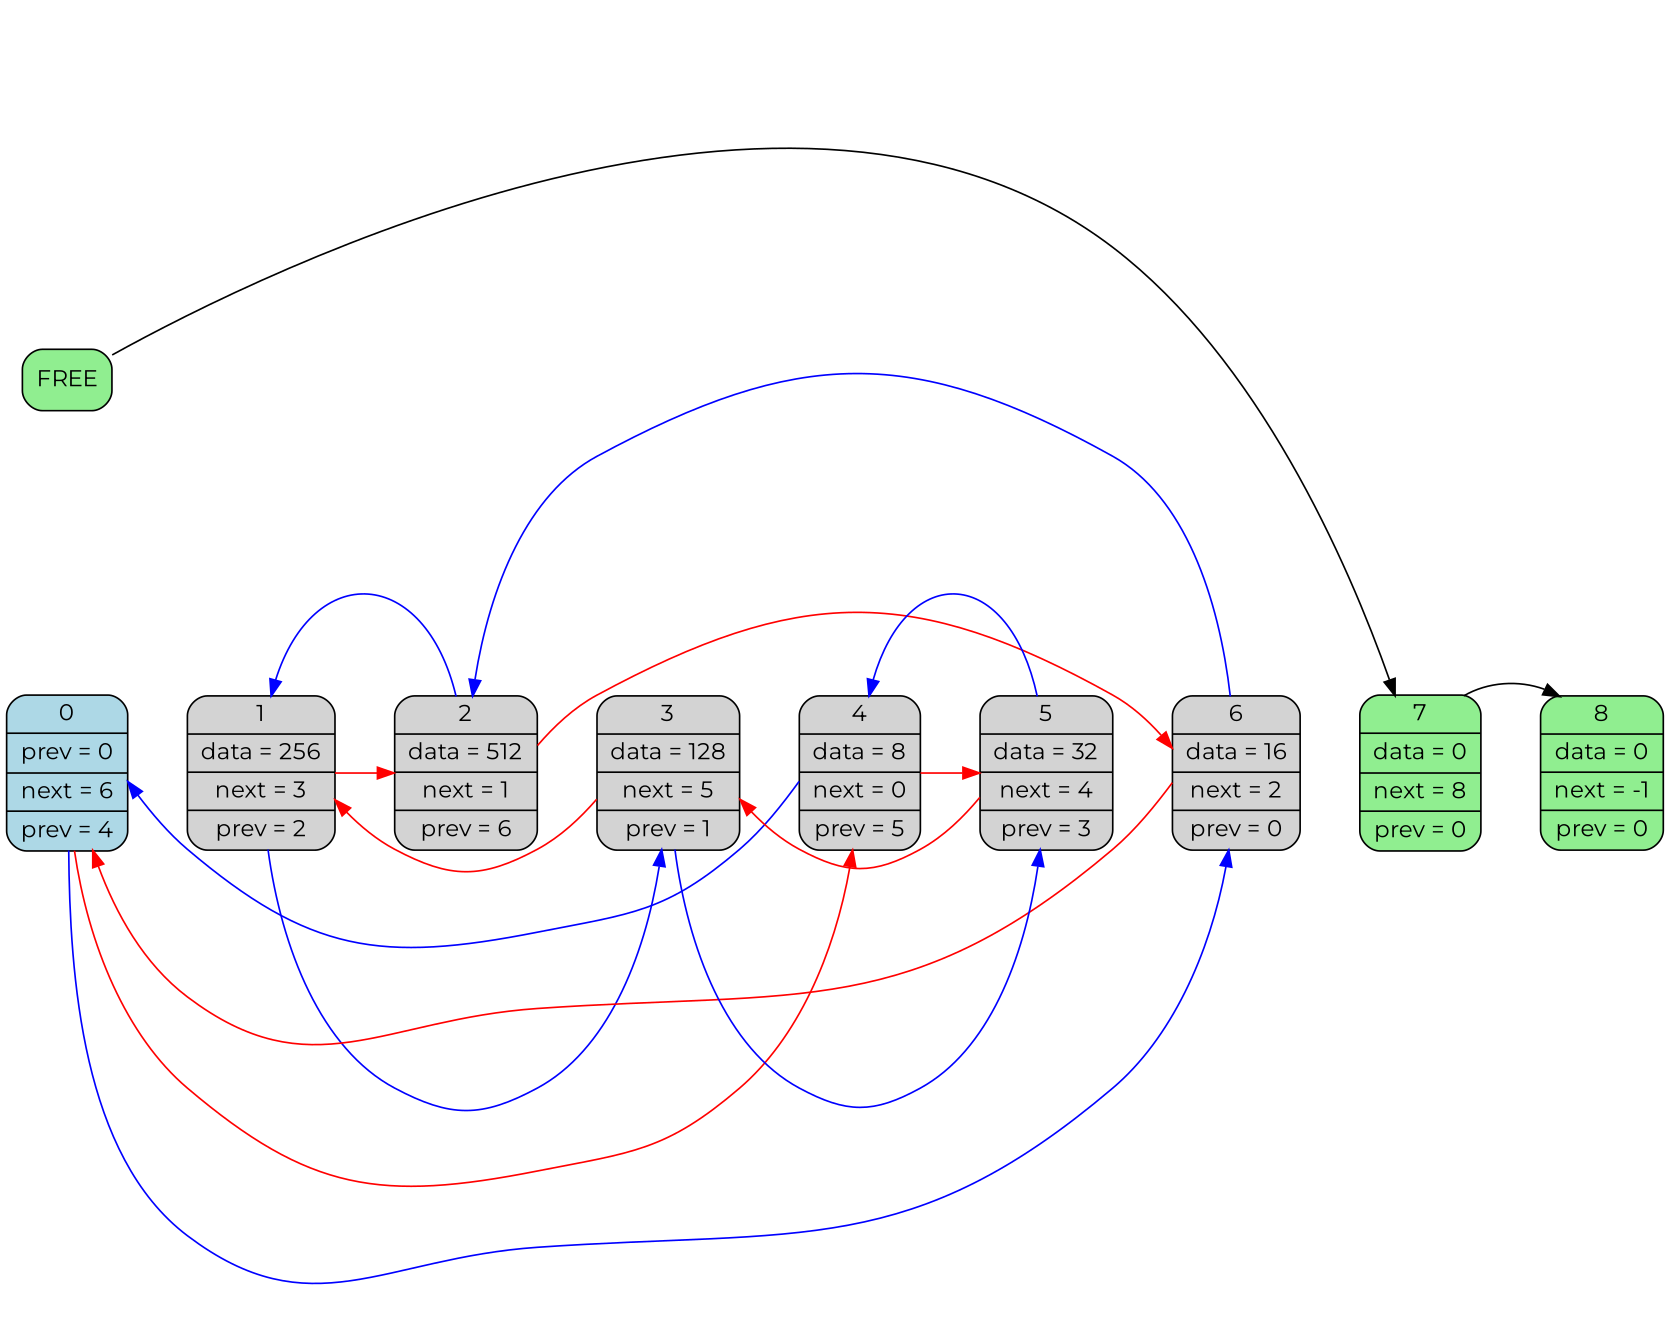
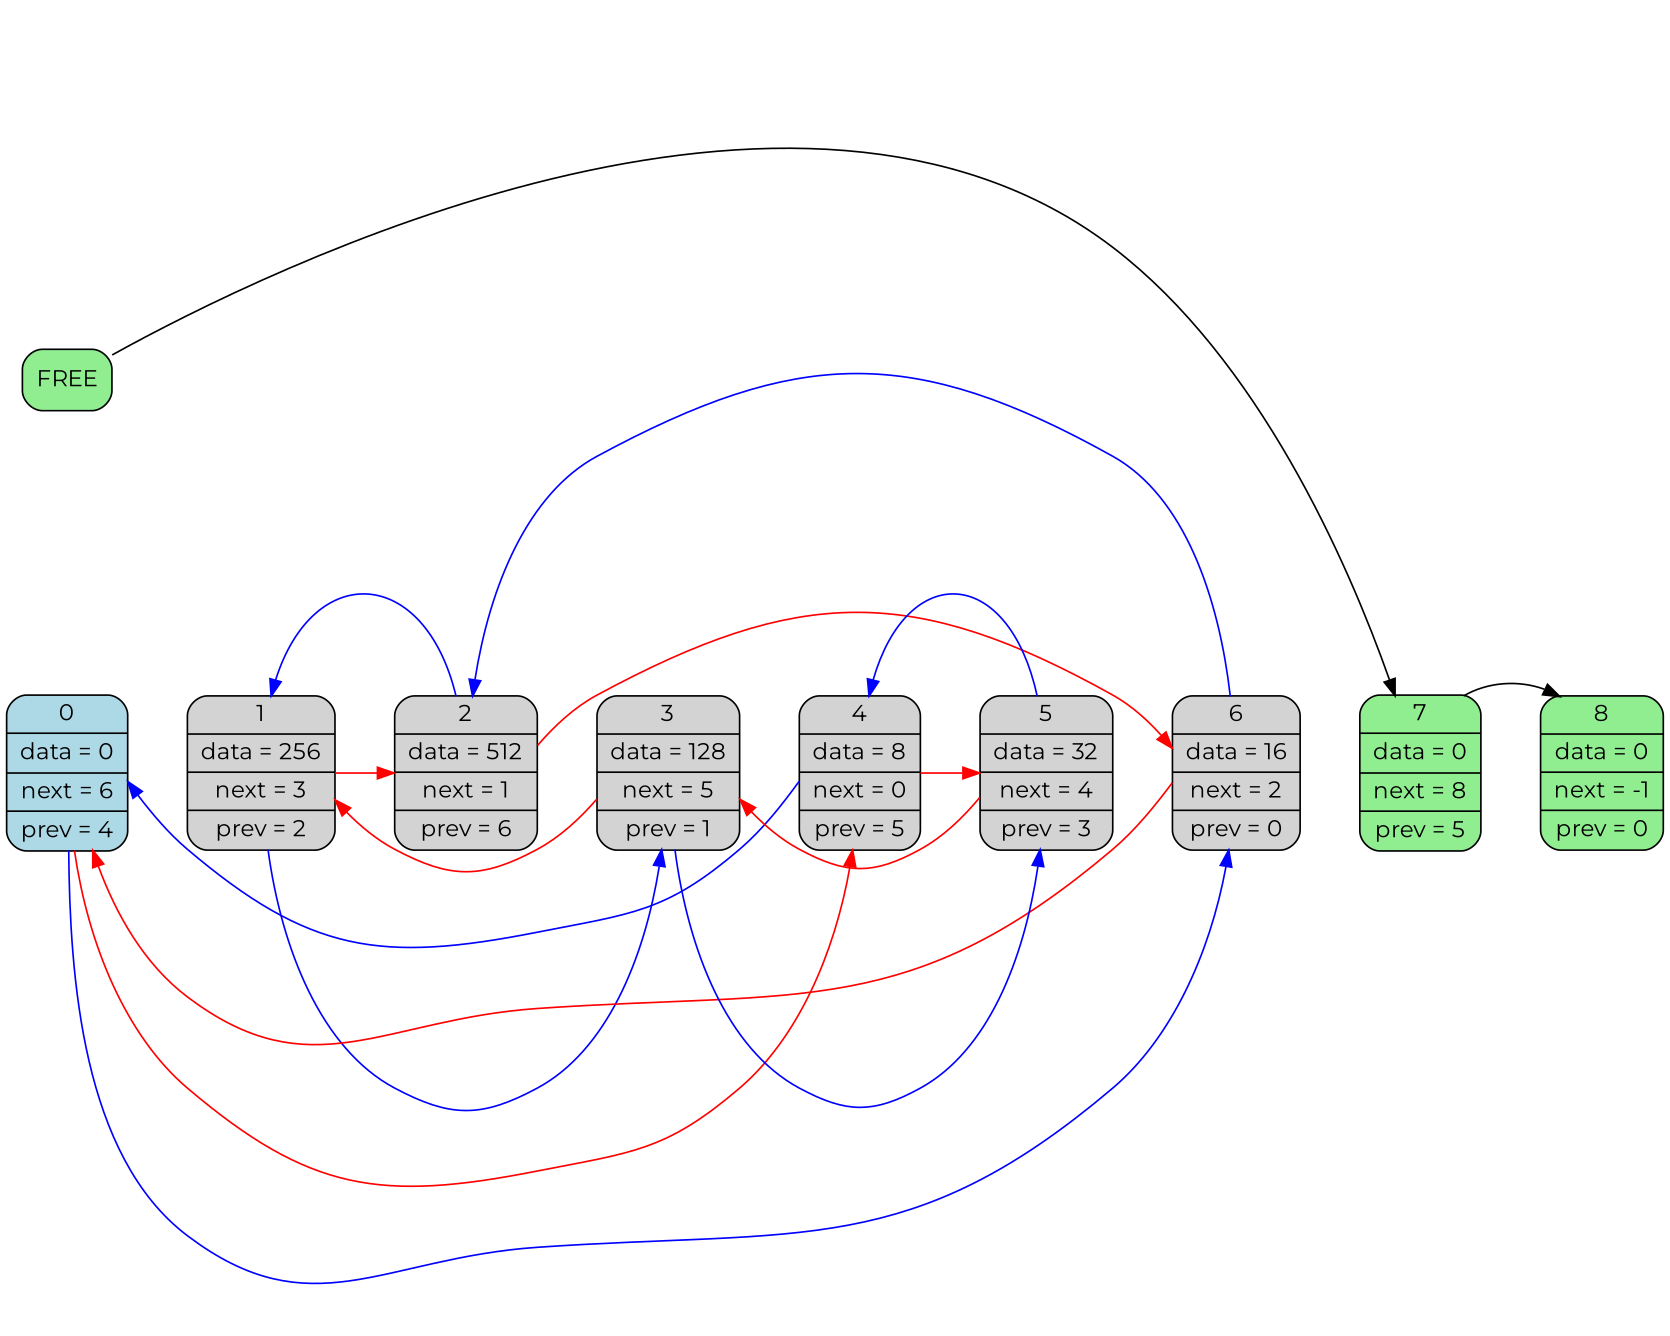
(67, 752) -> (67, 752)
(1420, 830) -> (1420, 830)
